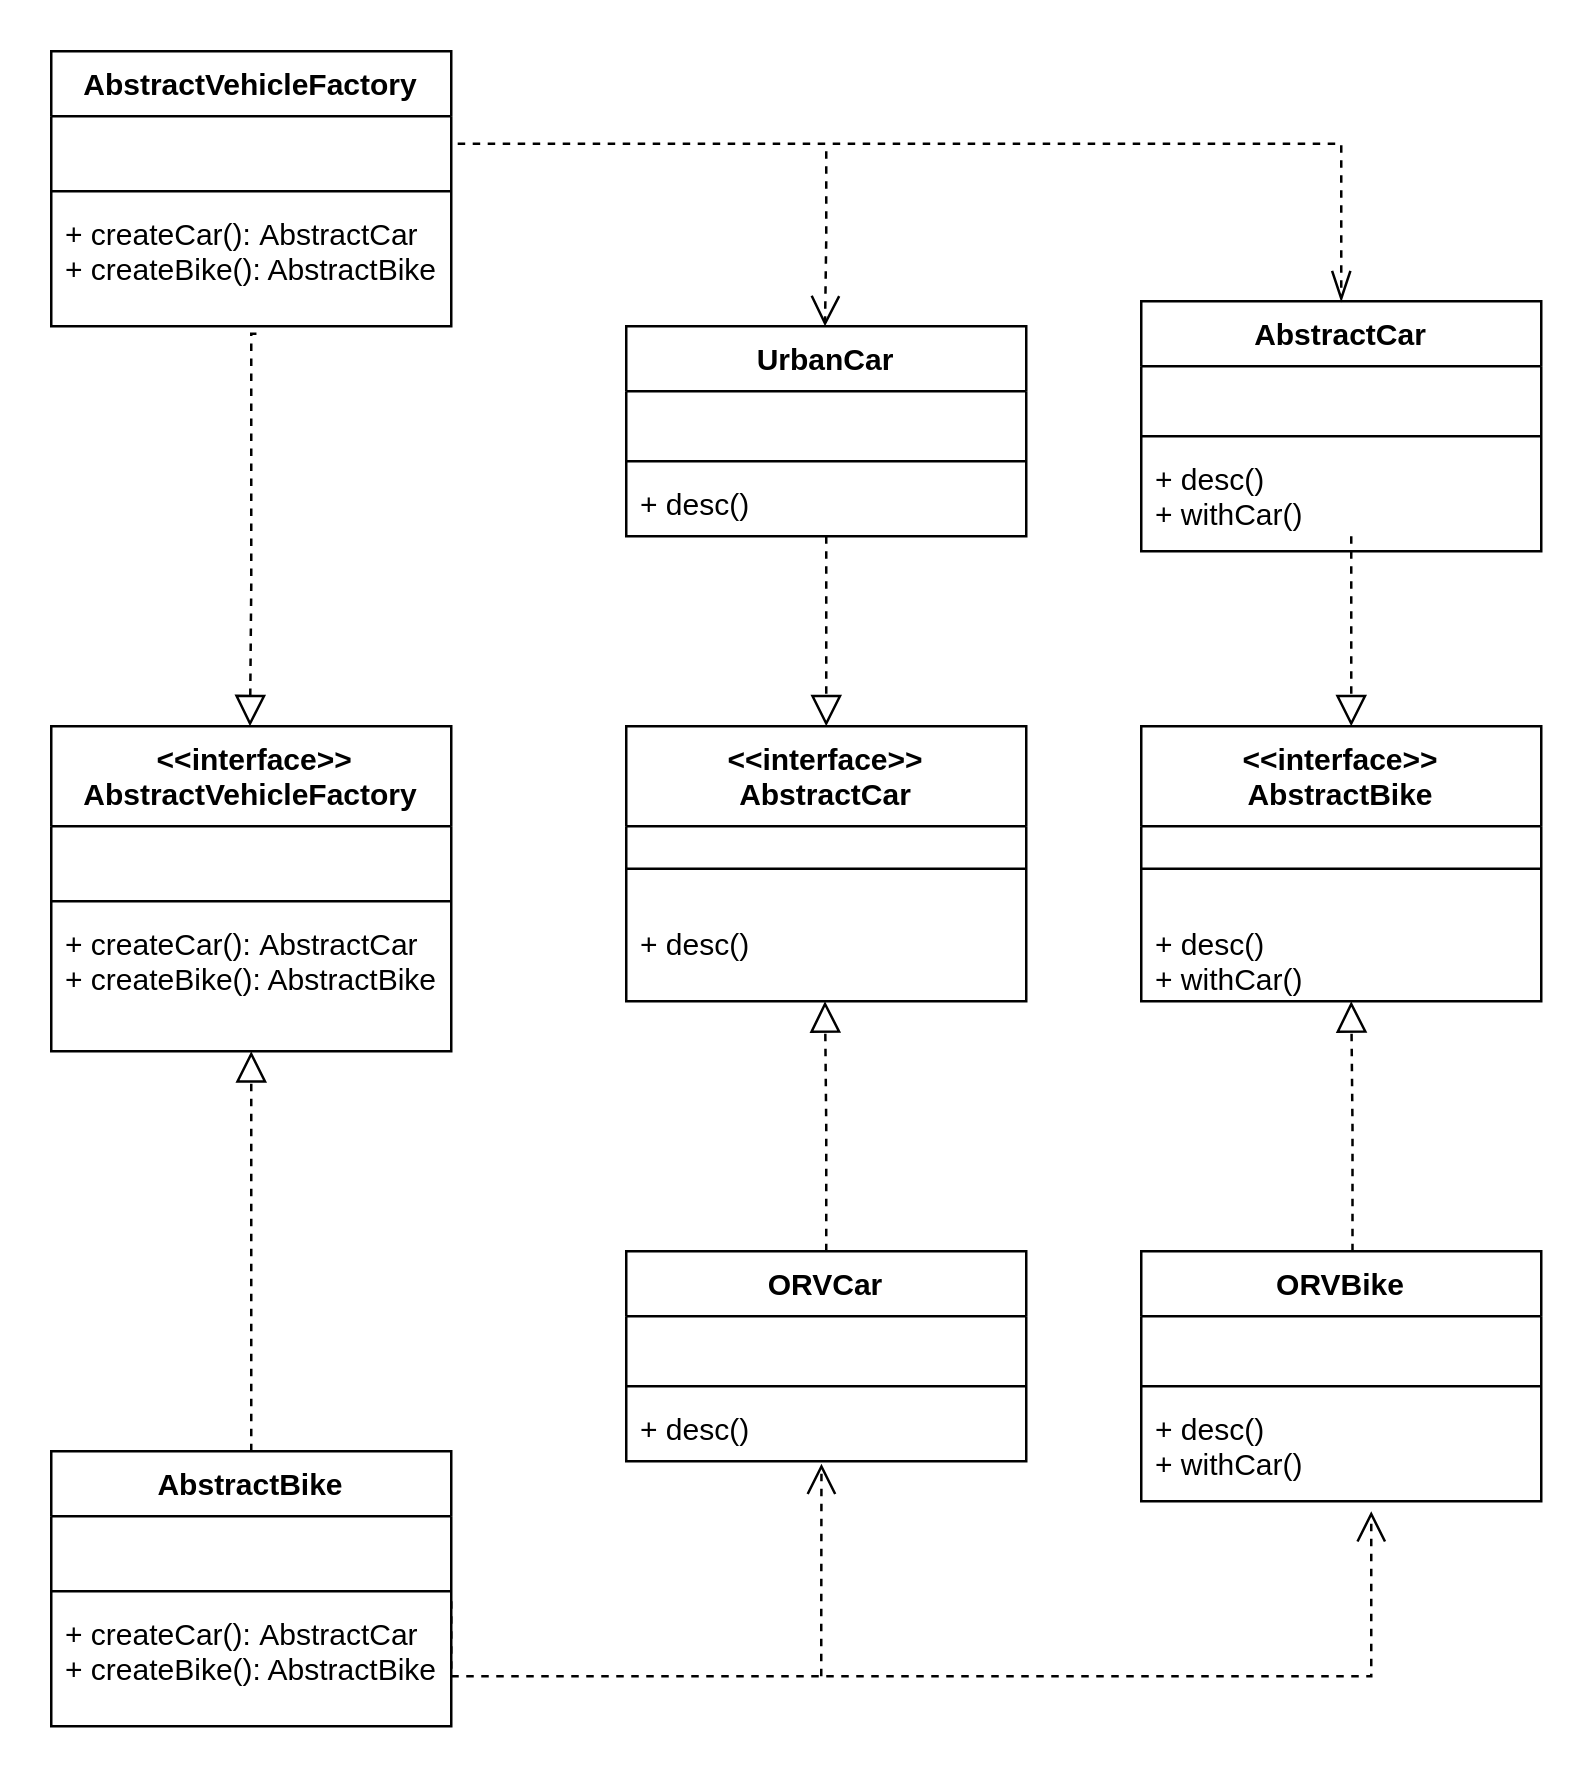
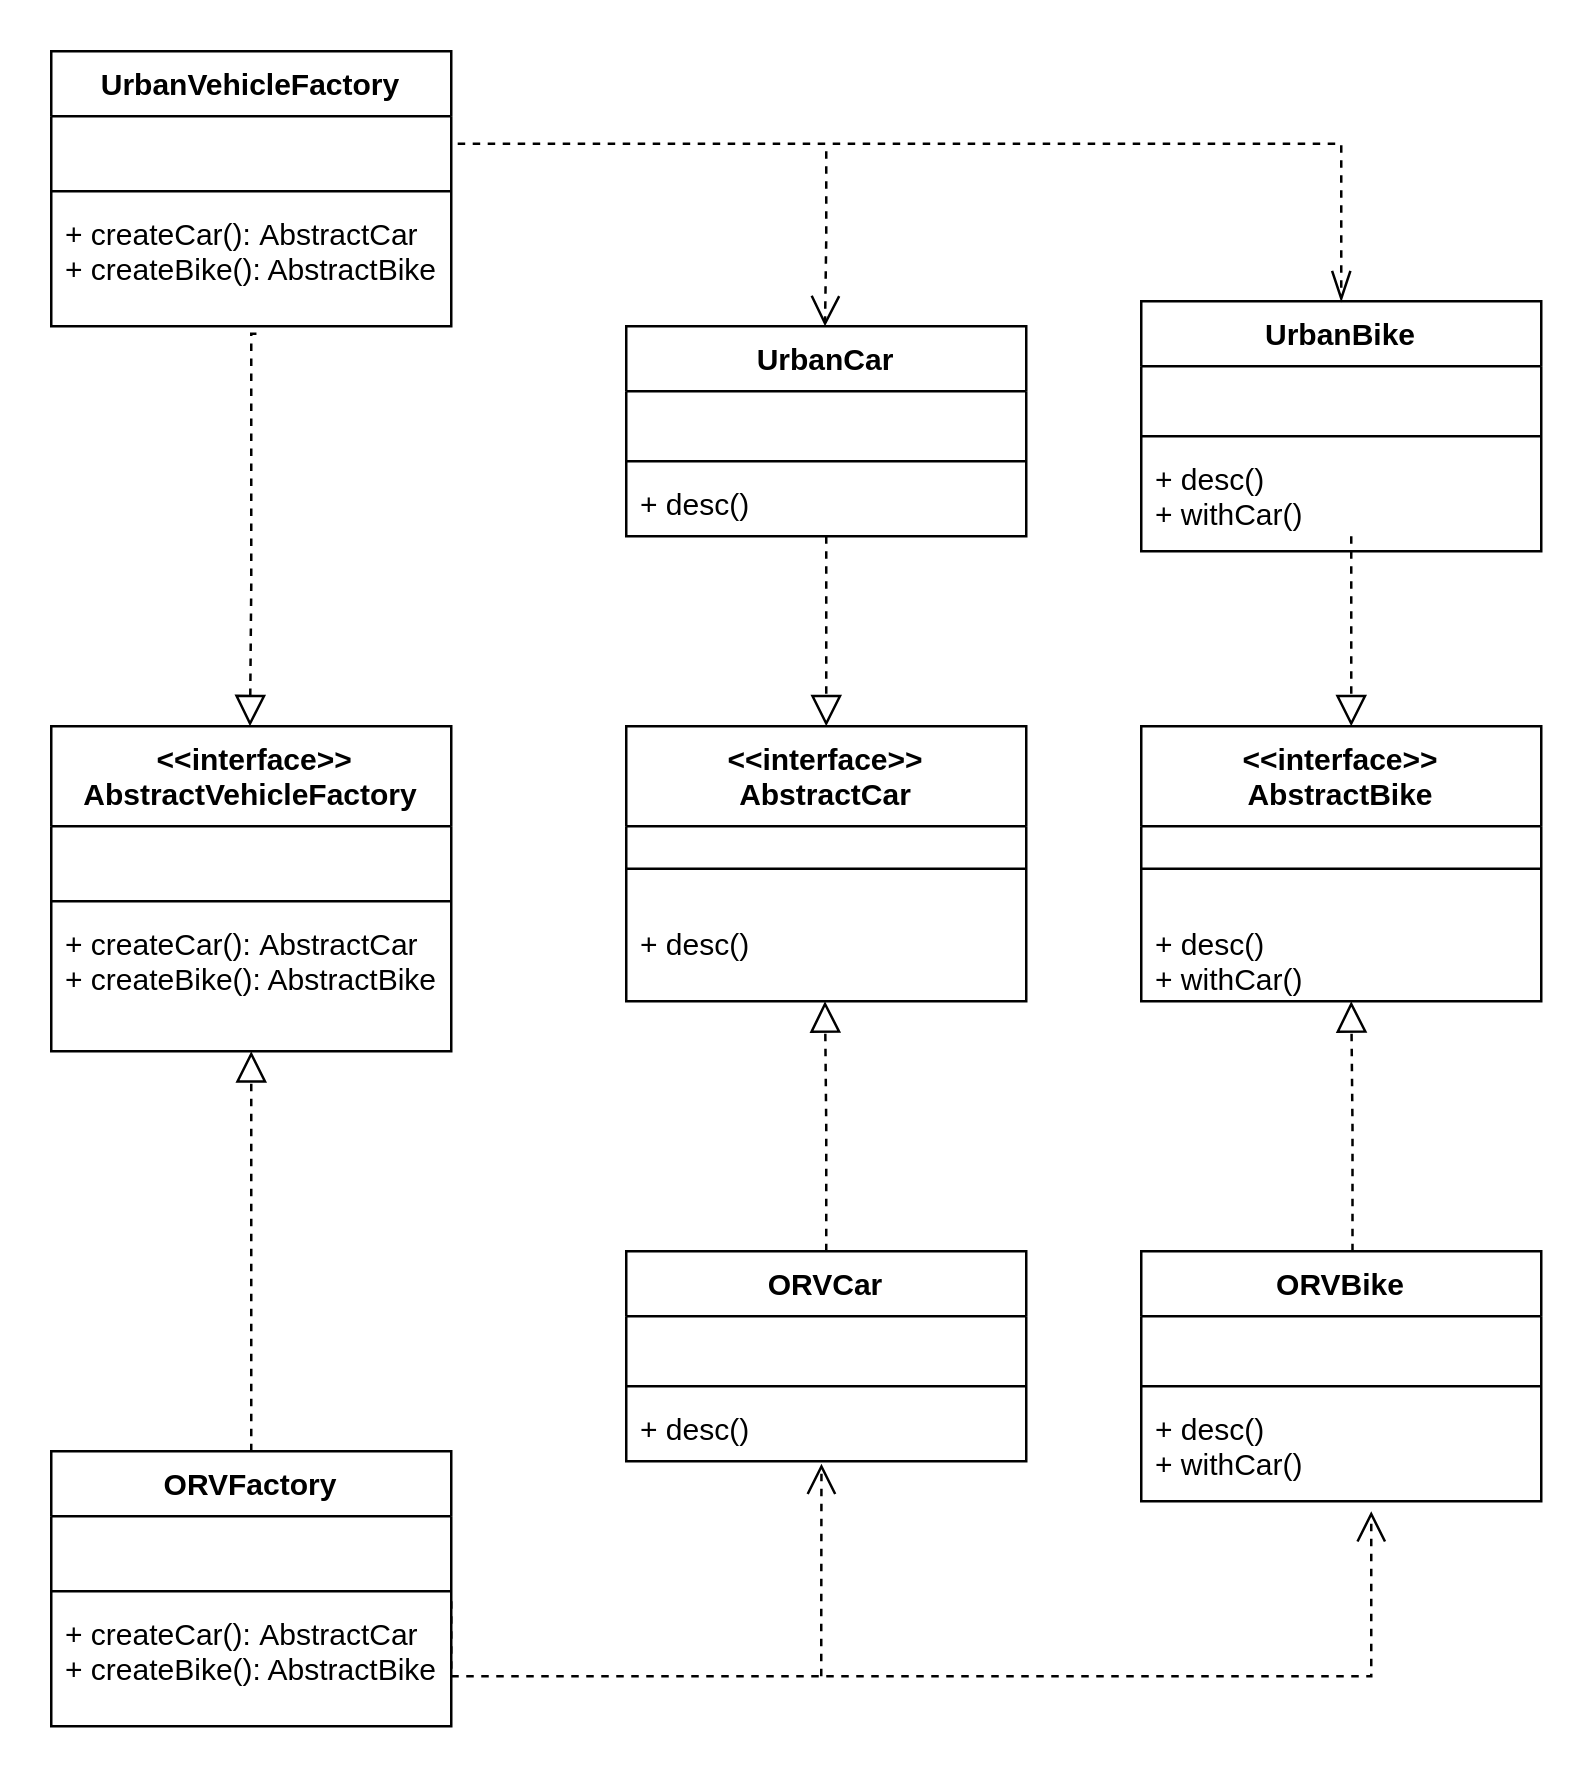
(250, 85) -> (250, 85)
(1340, 335) -> (1340, 335)
(250, 1485) -> (250, 1485)
